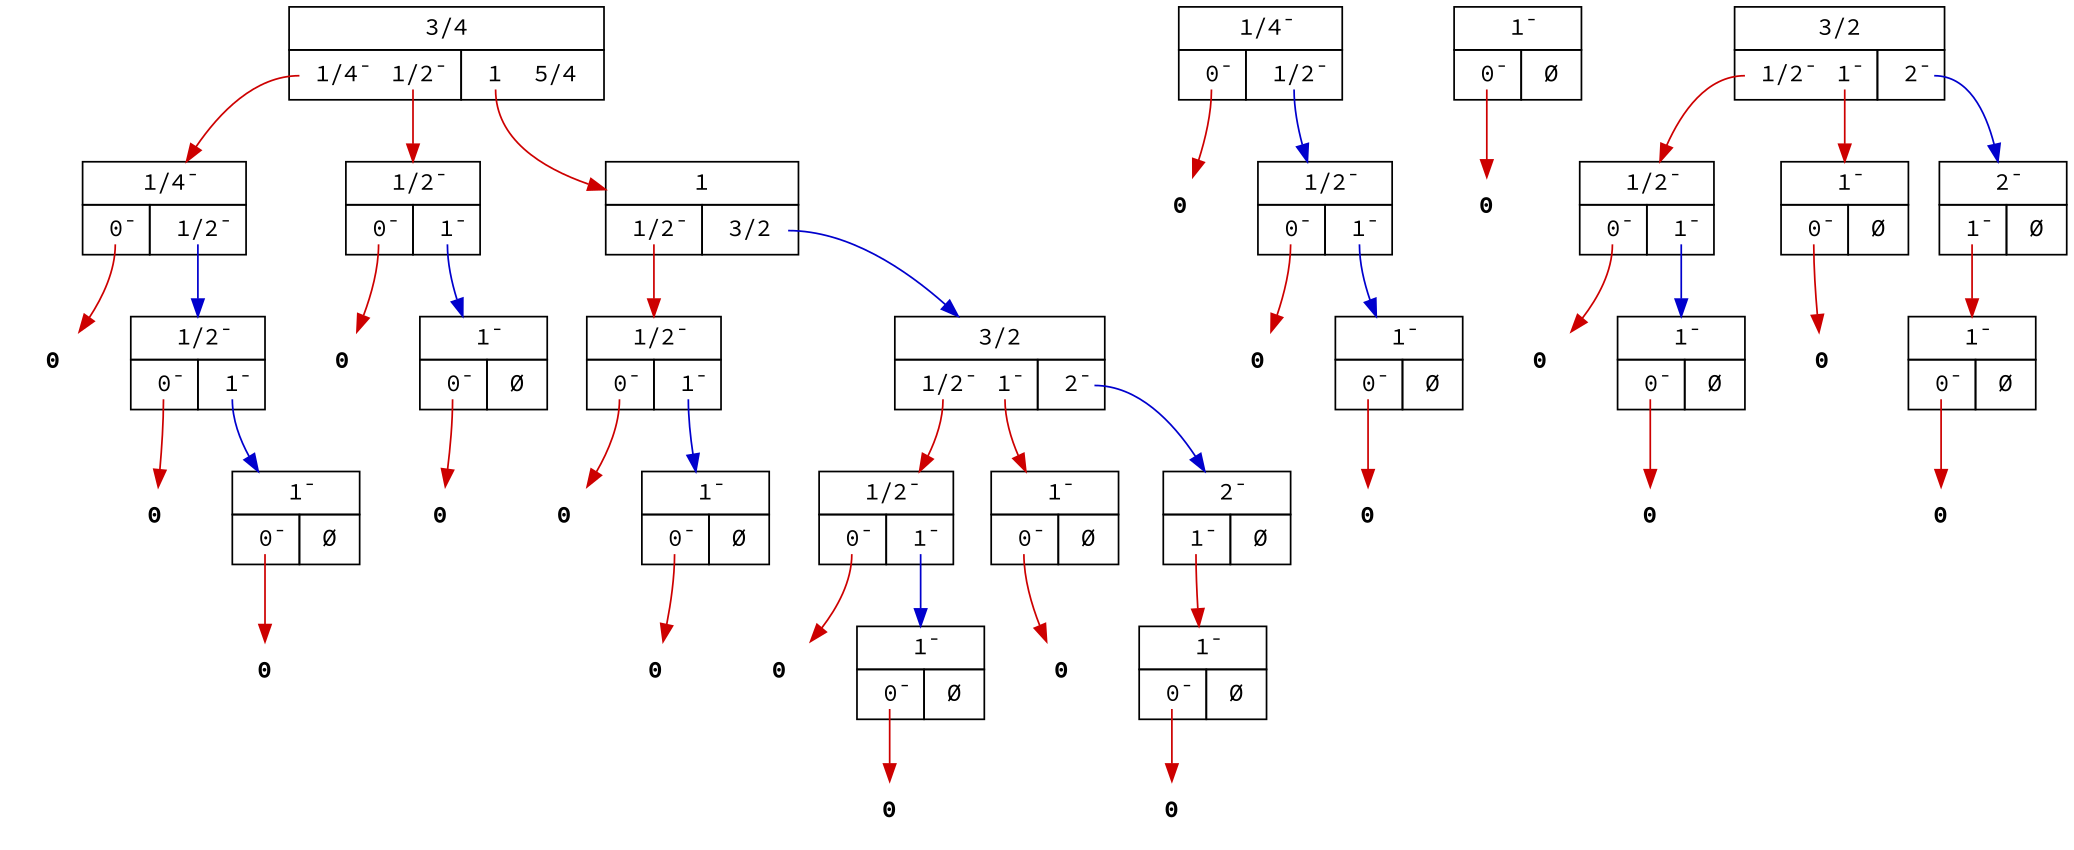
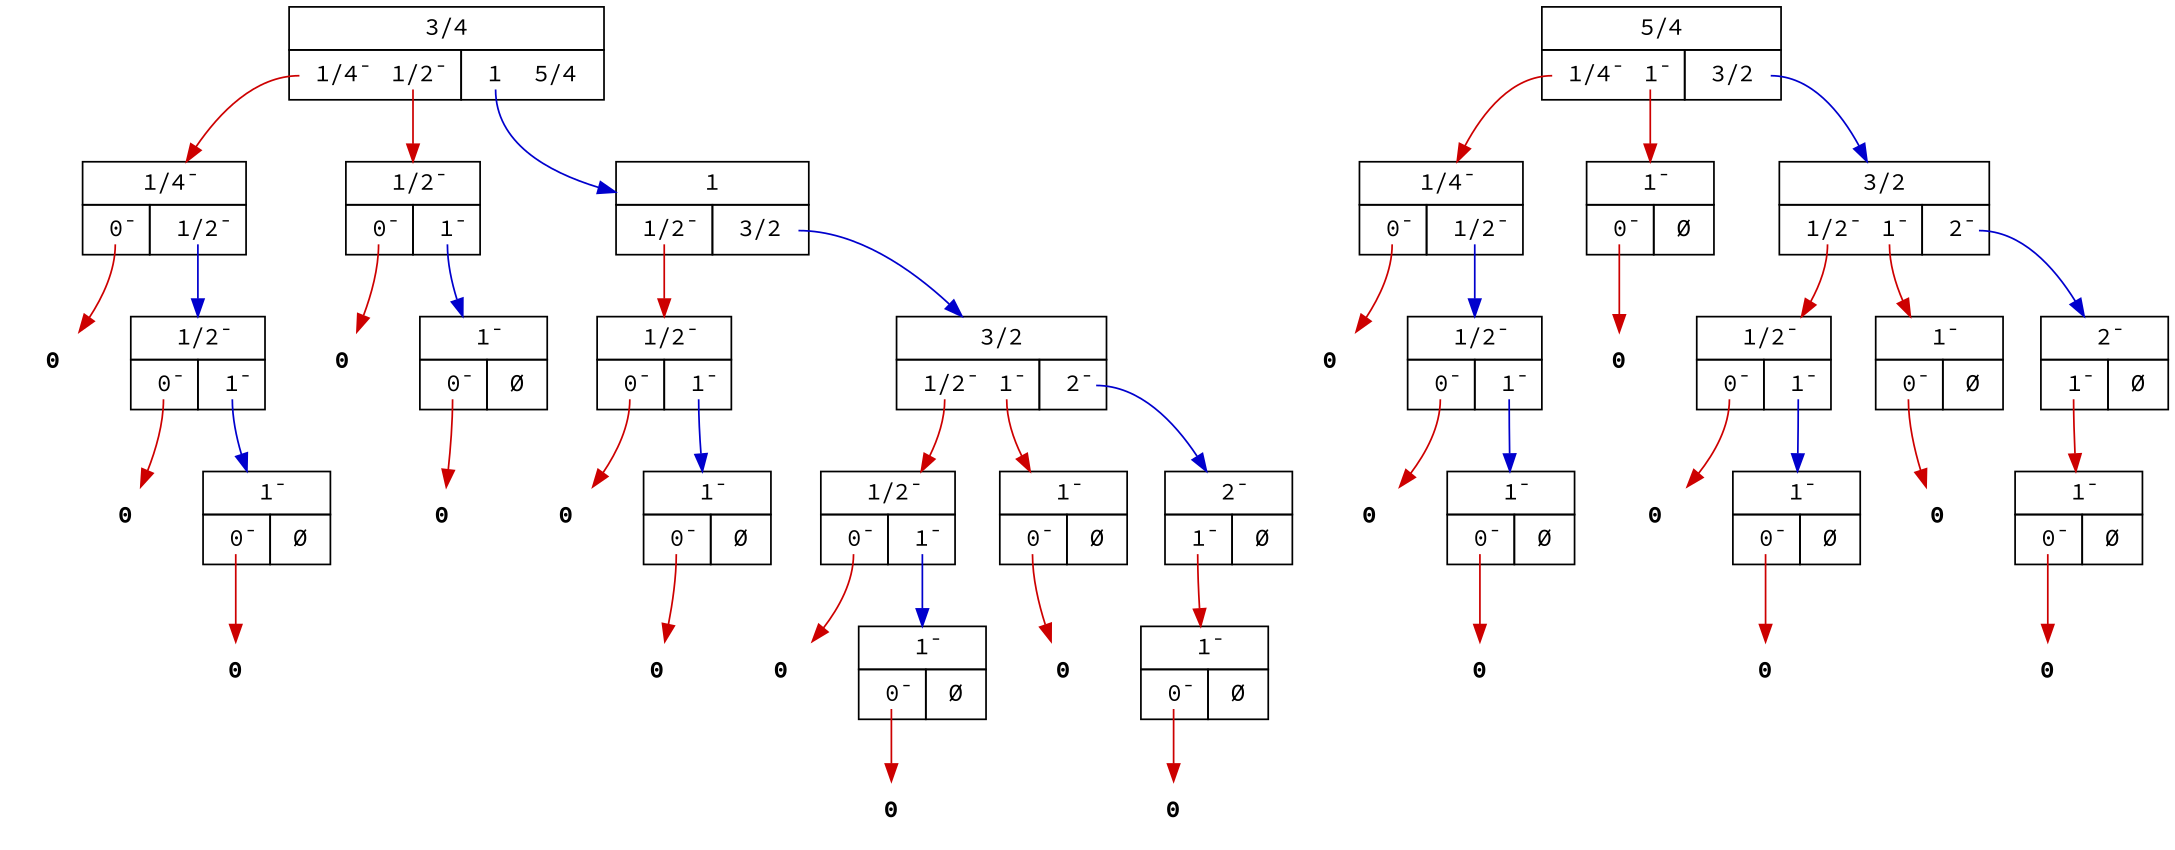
none -> (1661, 53)
(526, 151) -> (530, 154)
